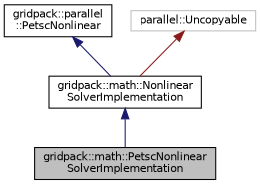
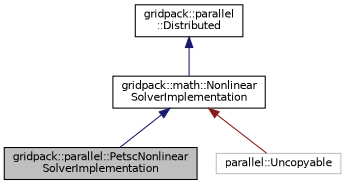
(58, 21) -> (189, 21)
(158, 58) -> (242, 134)
(125, 164) -> (101, 164)
